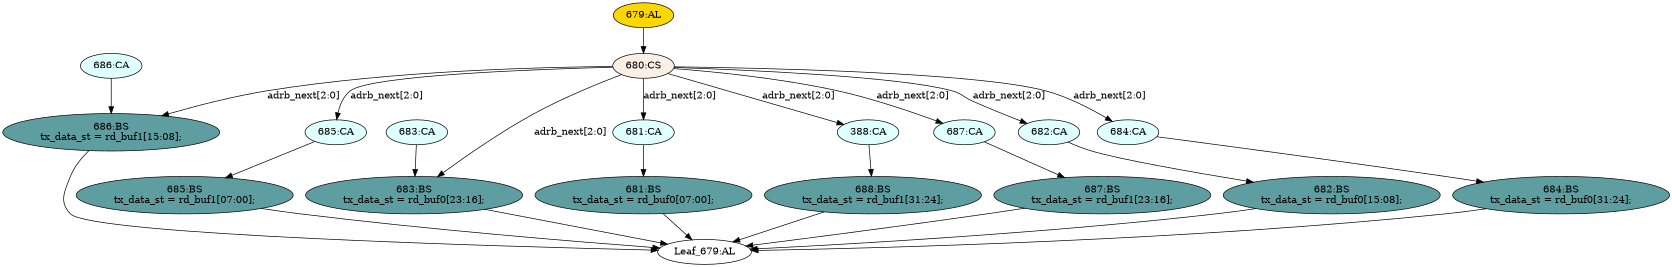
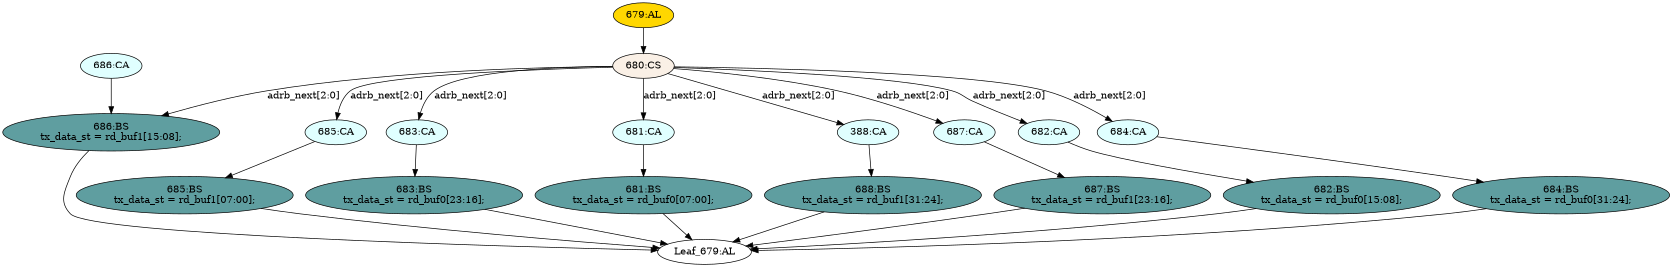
(529, 117) -> (468, 78)
